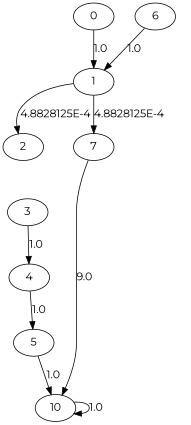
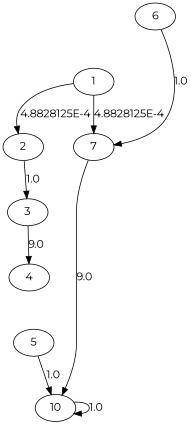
(94, 16) -> none
(127, 46) -> (173, 100)
none -> (25, 176)
(36, 245) -> (36, 245)
(31, 306) -> none
